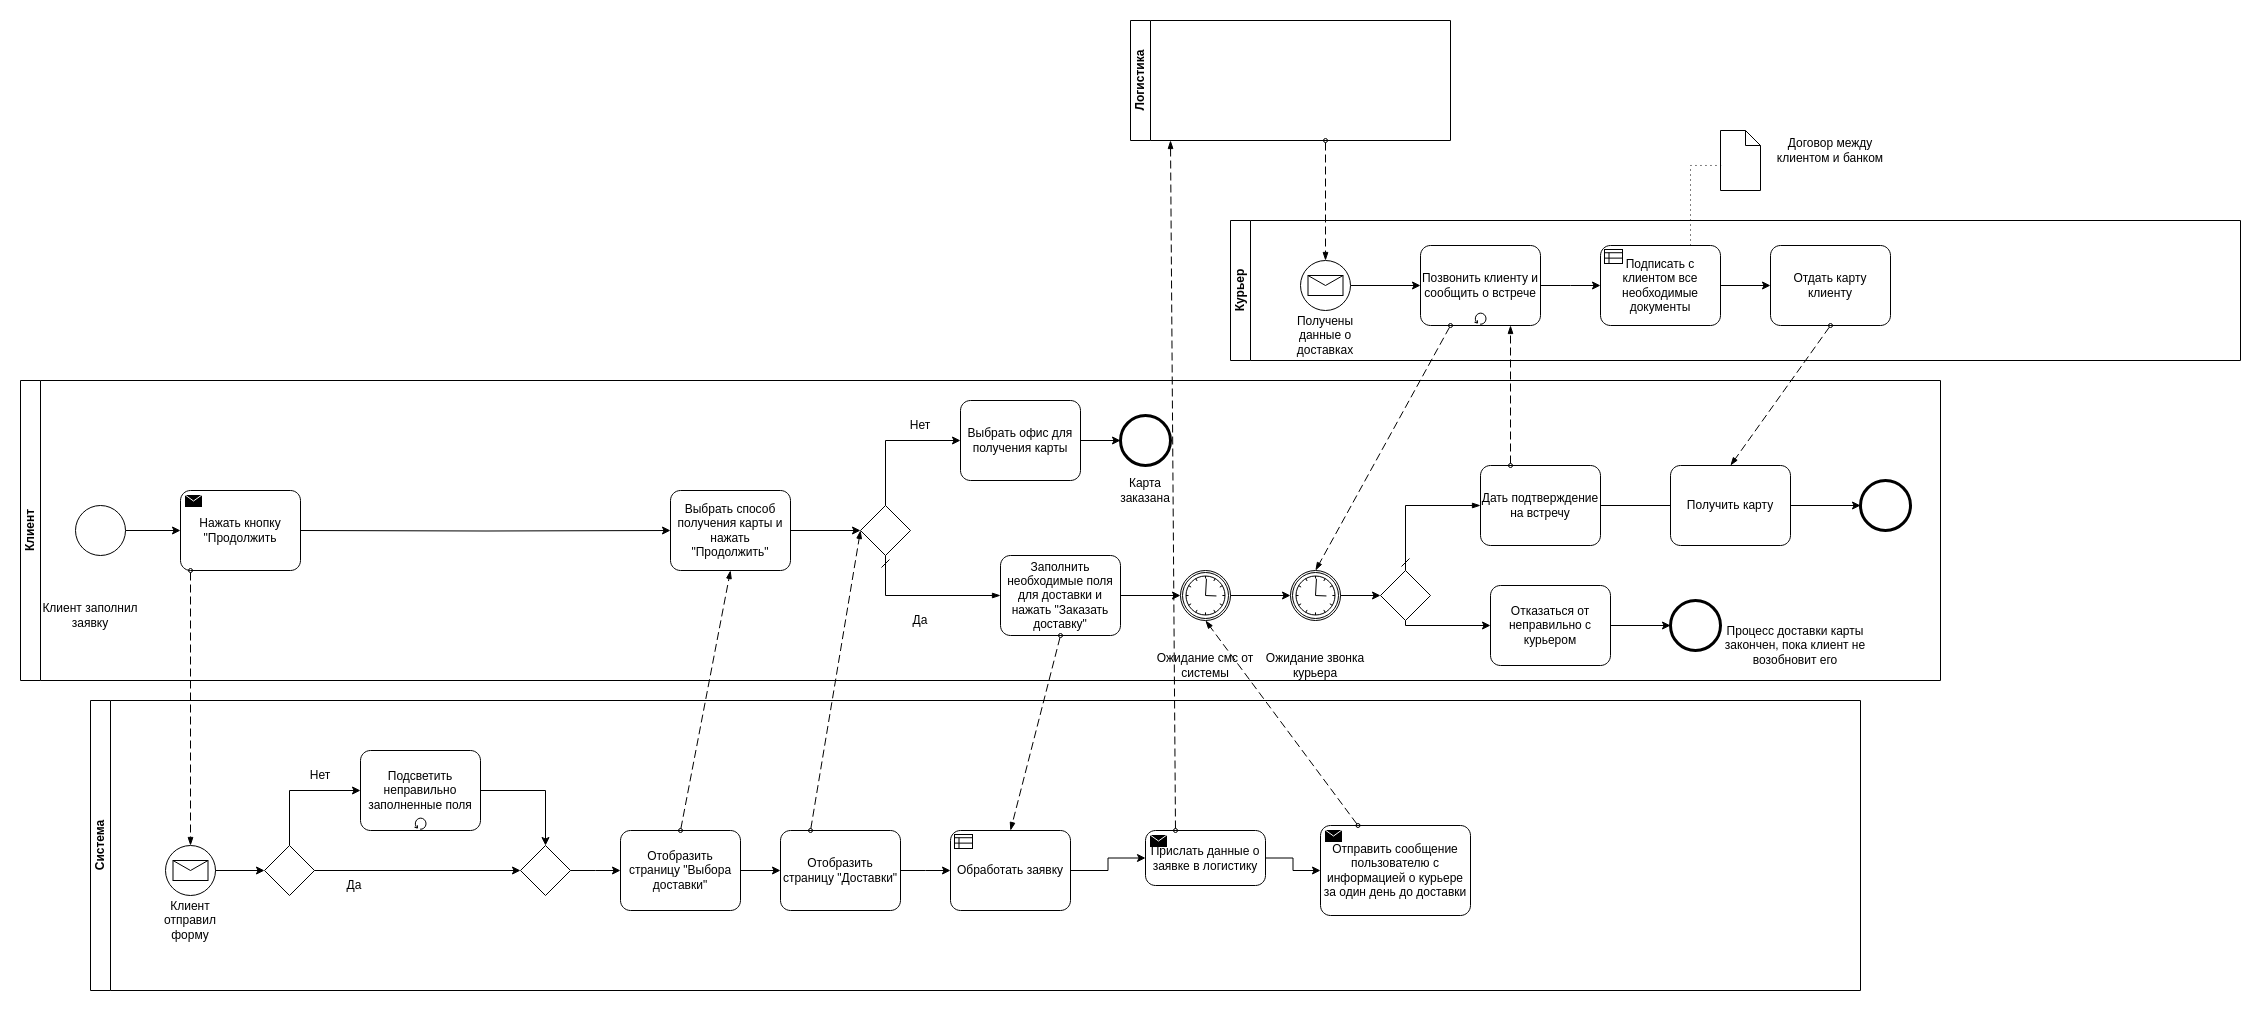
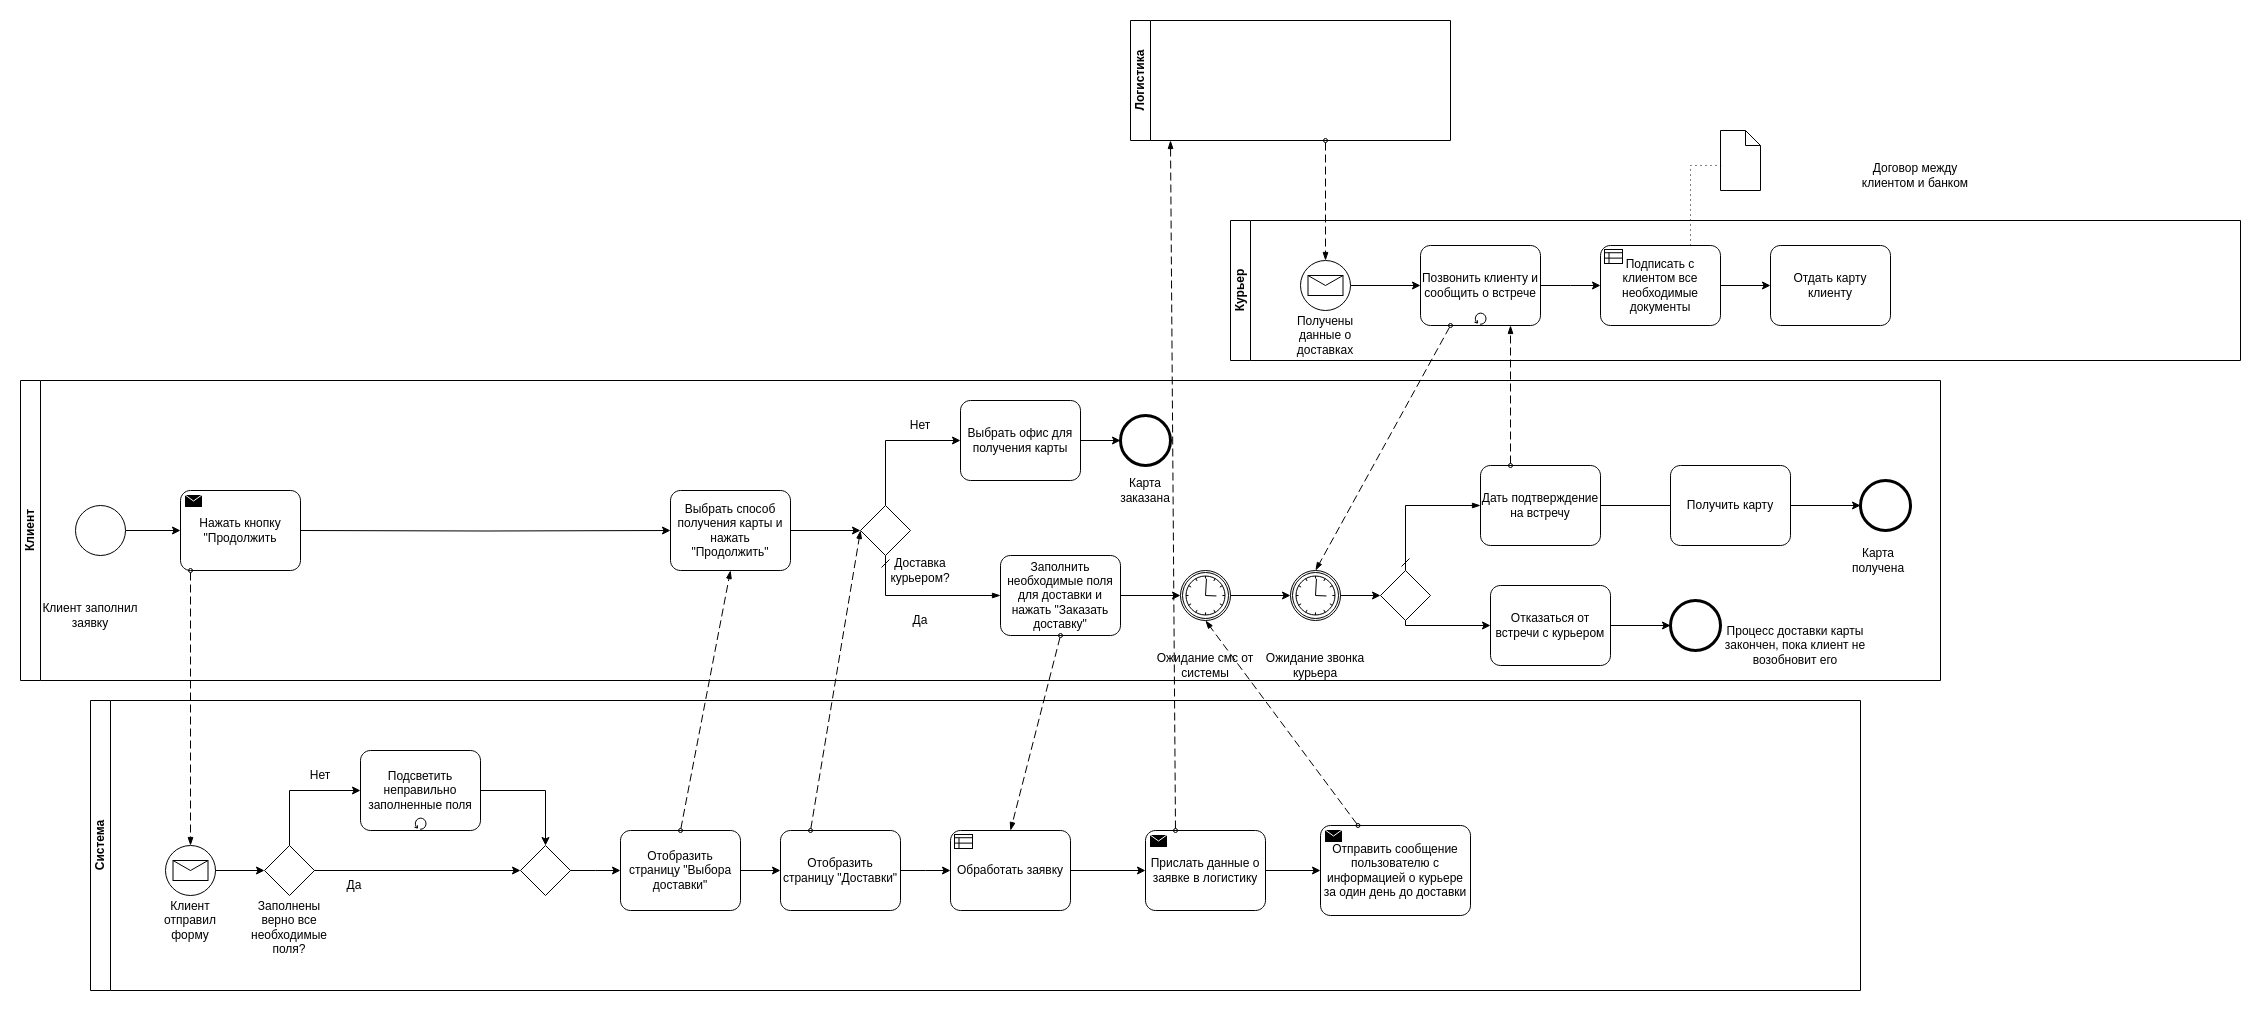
(1831, 151) -> (1916, 176)
(1783, 393) -> none
none -> (1879, 561)
none -> (921, 571)
(1551, 626) -> (1551, 626)
(1206, 858) -> (1206, 871)
none -> (290, 928)
